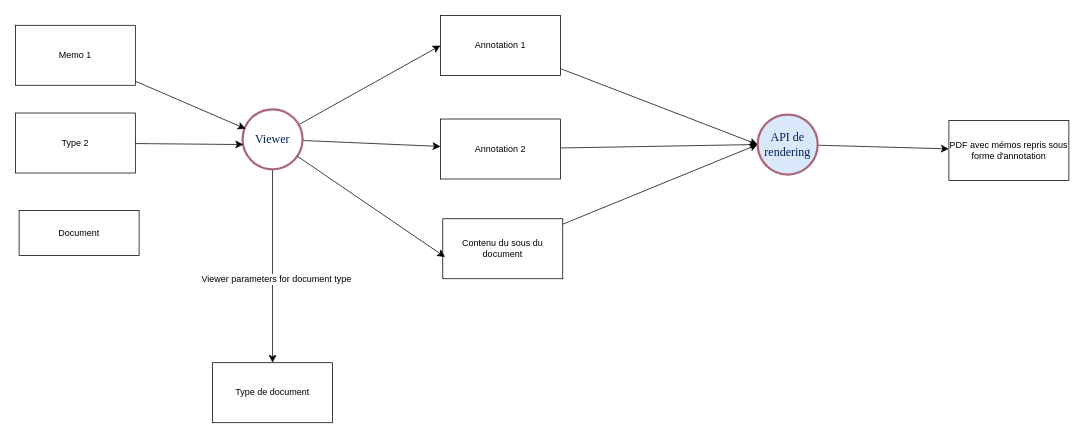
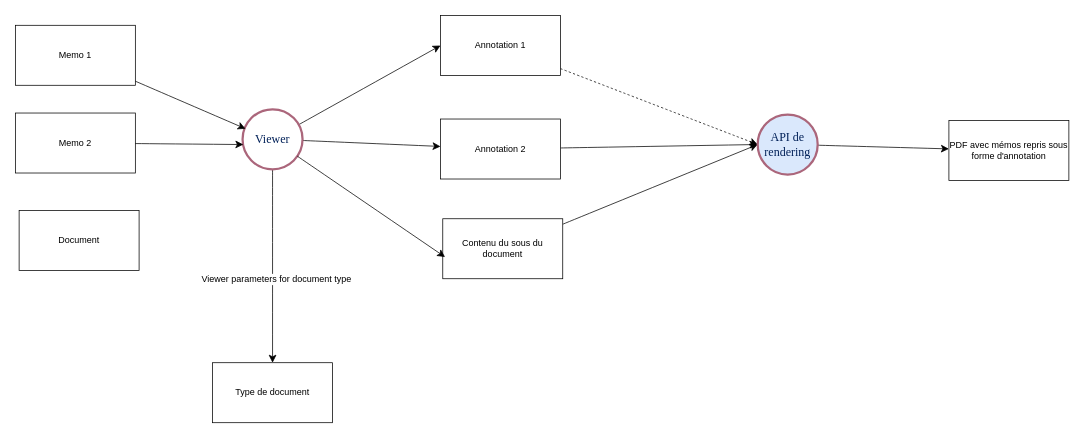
(656, 105) -> (656, 105)
(75, 143) -> (75, 143)
(79, 233) -> (79, 240)
